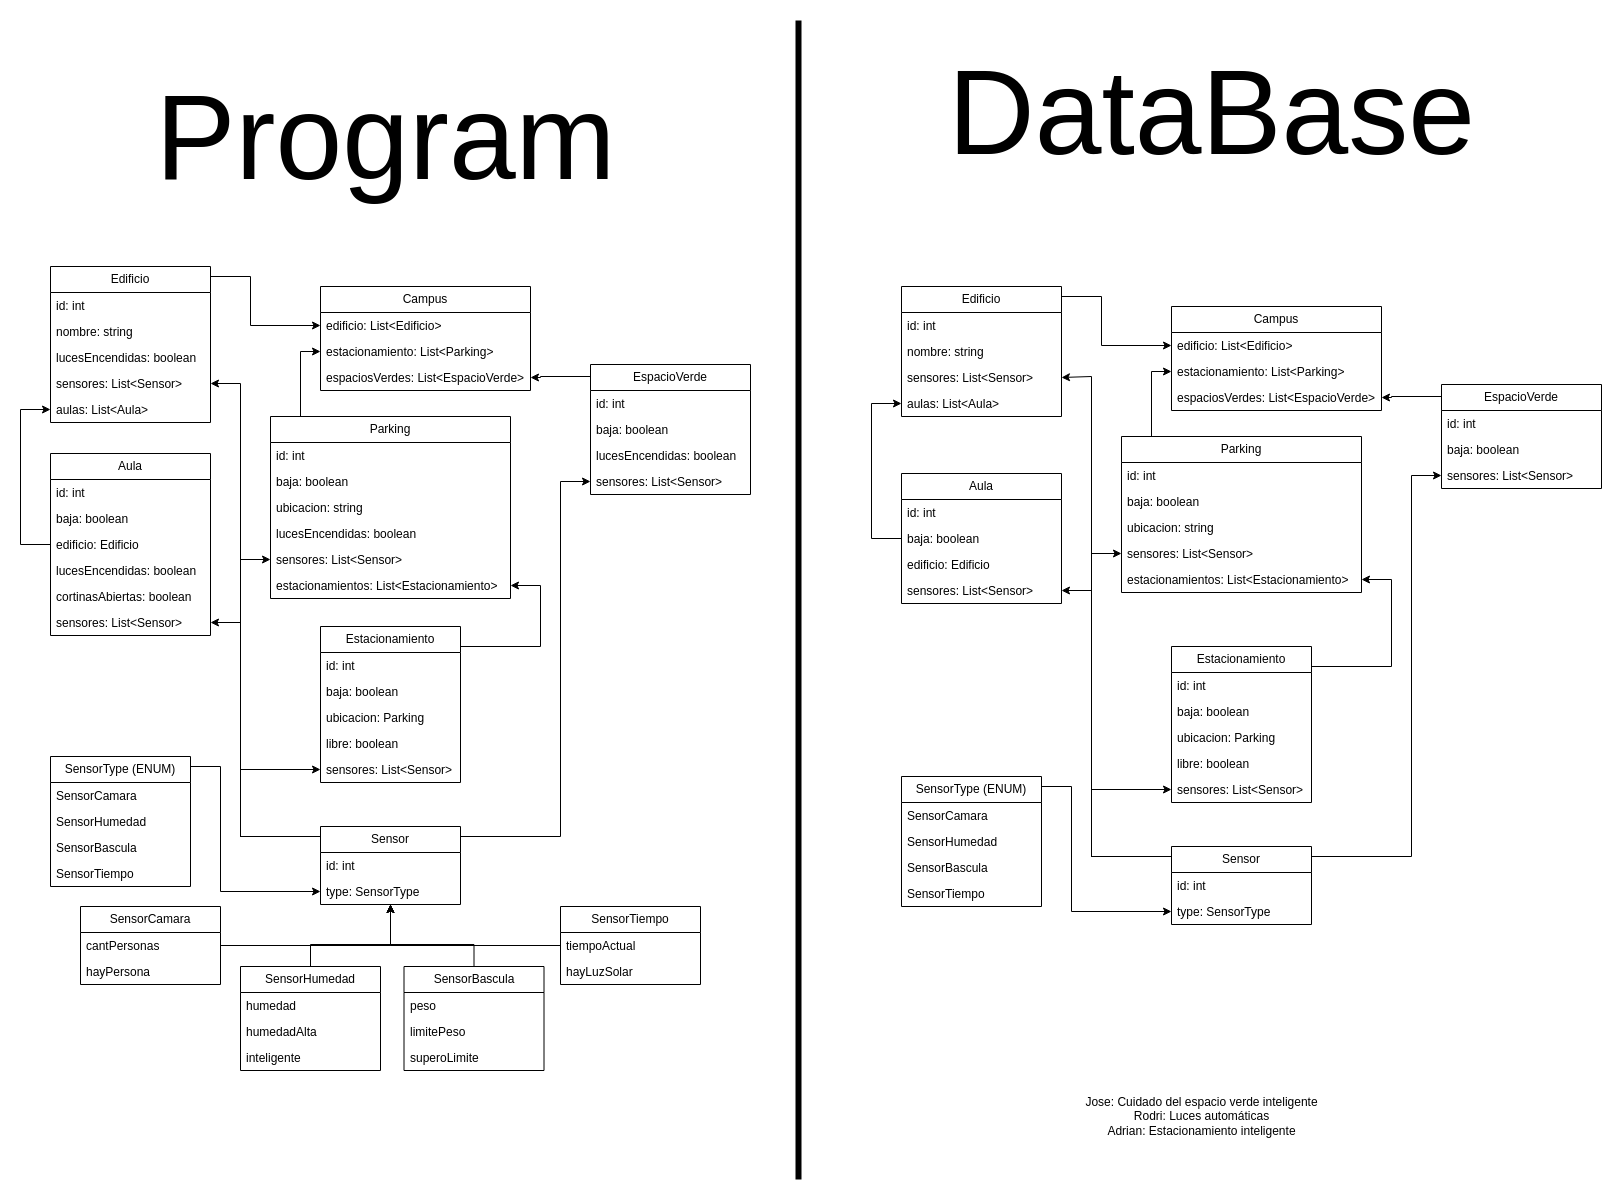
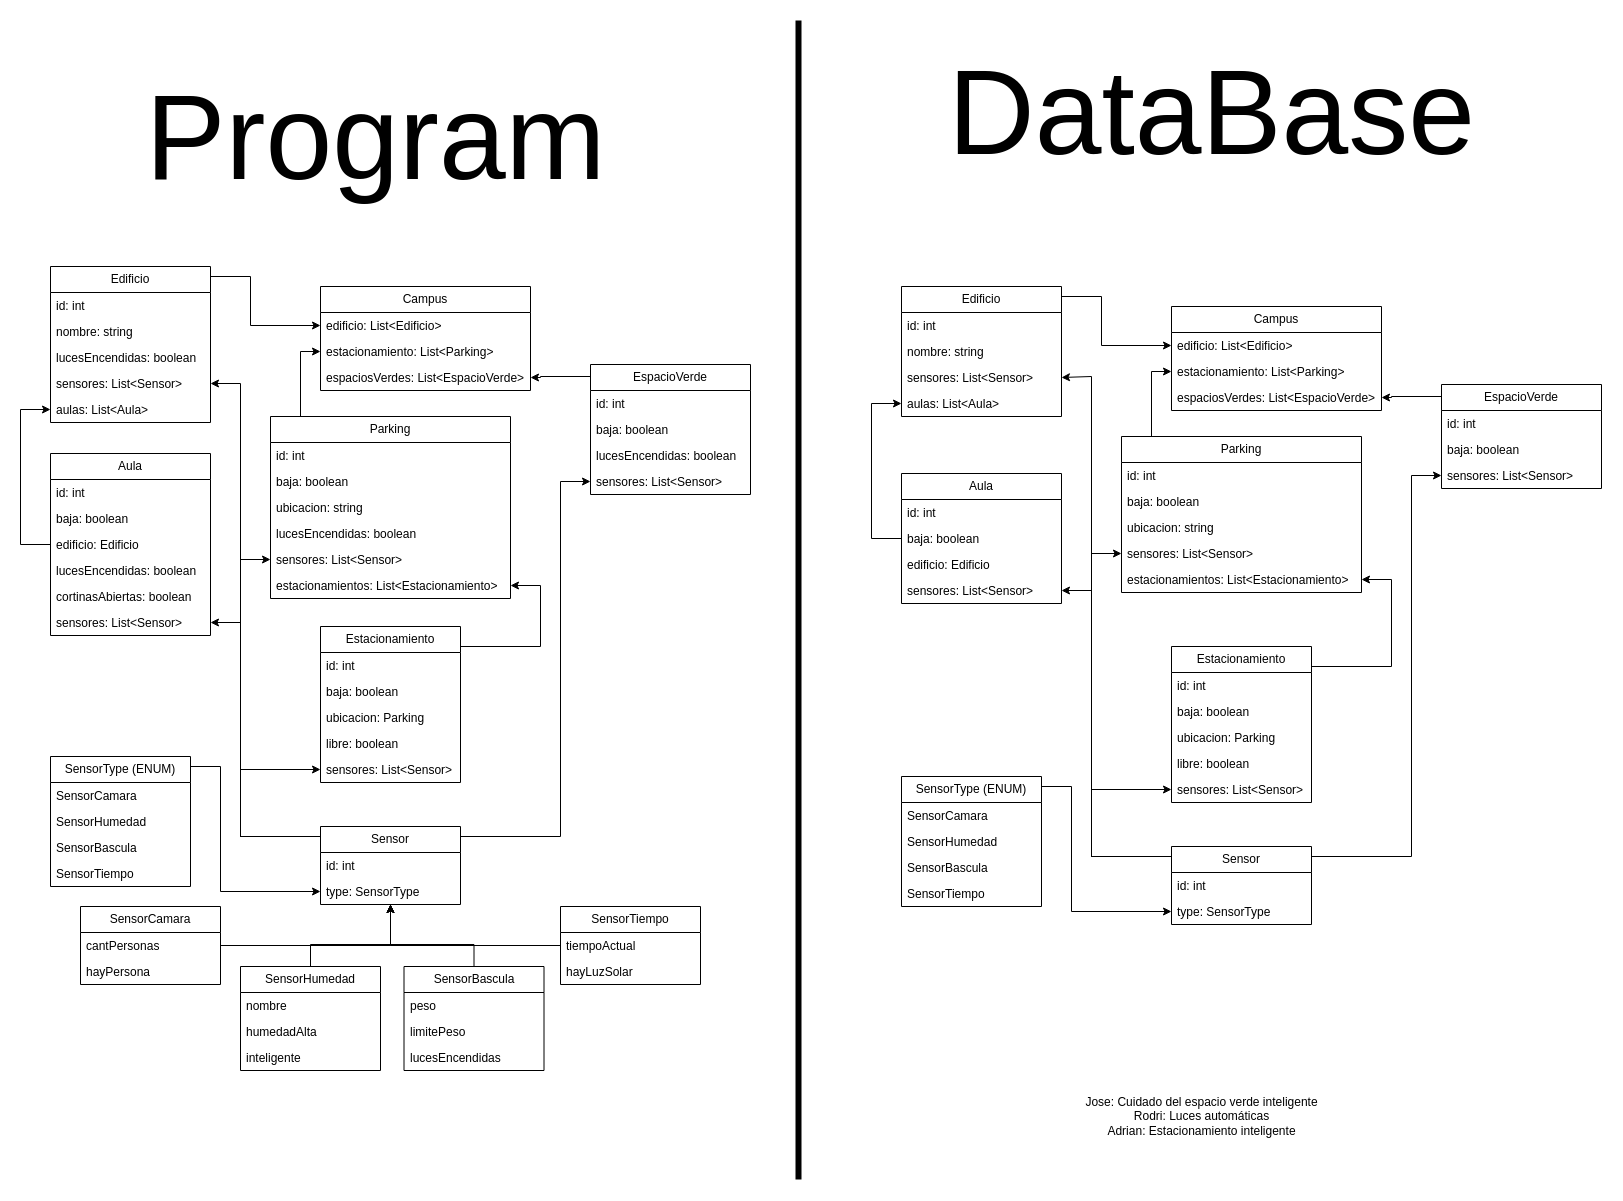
(386, 137) -> (376, 137)
(270, 1007) -> (267, 1007)
(448, 1059) -> (458, 1059)
